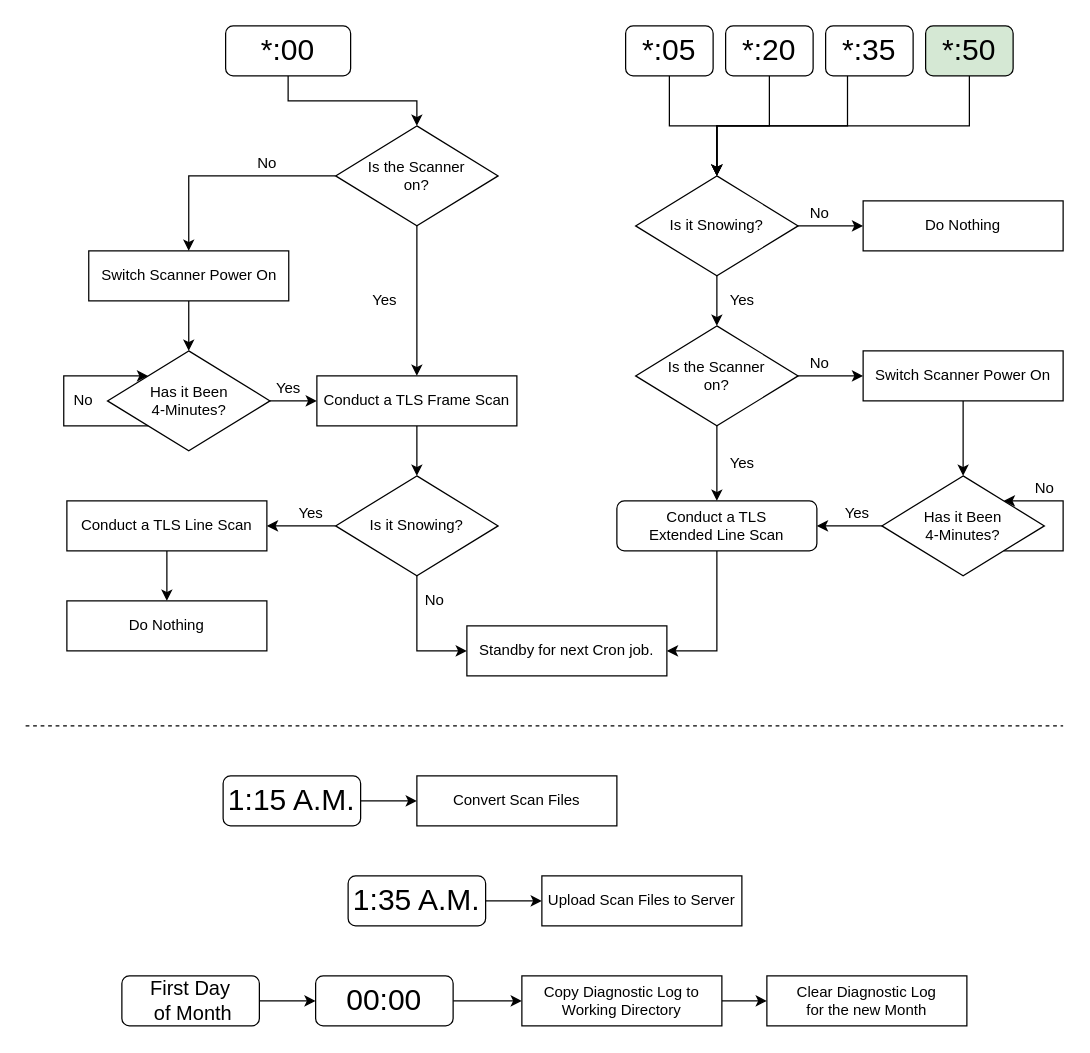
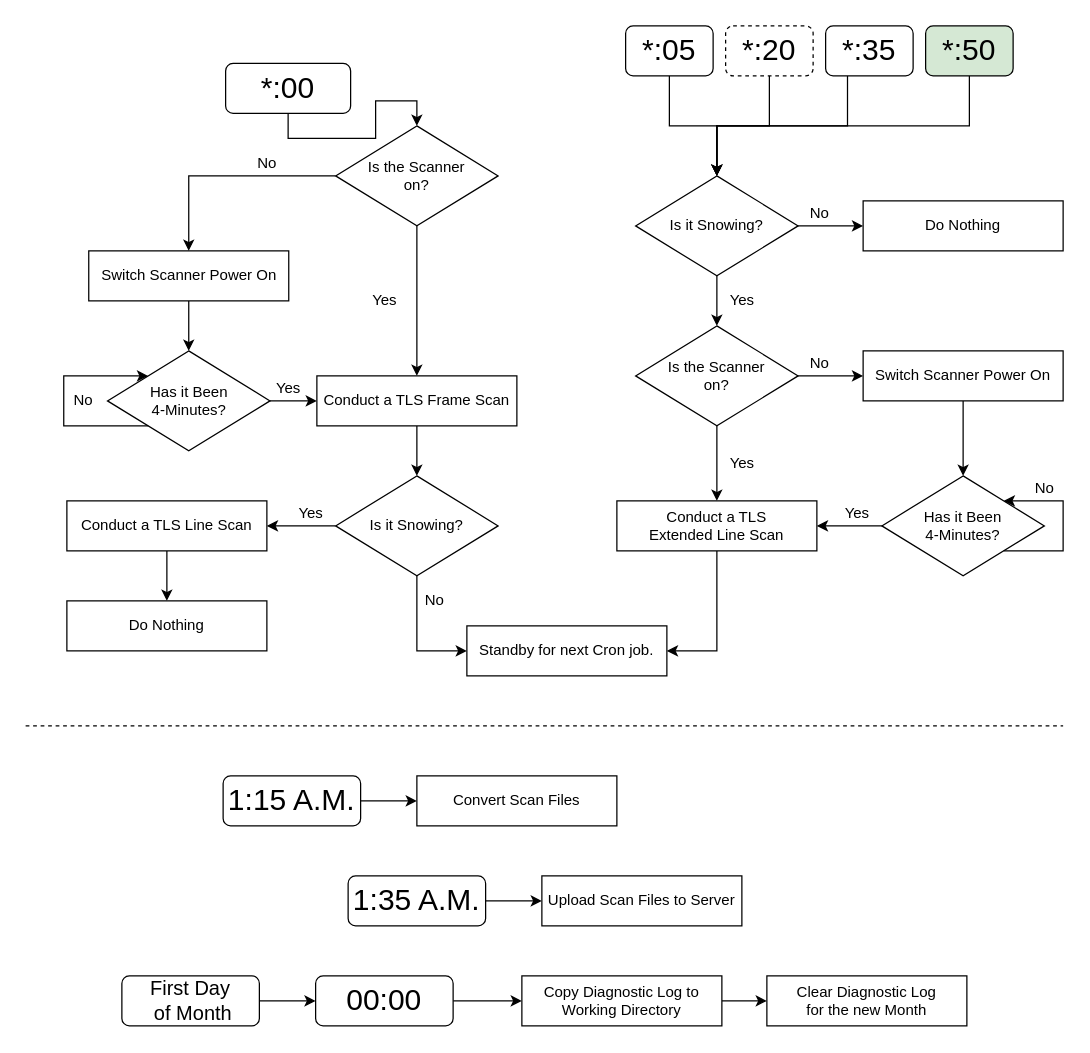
(288, 51) -> (288, 88)
(769, 51) -> (769, 51)
(717, 526) -> (717, 526)
